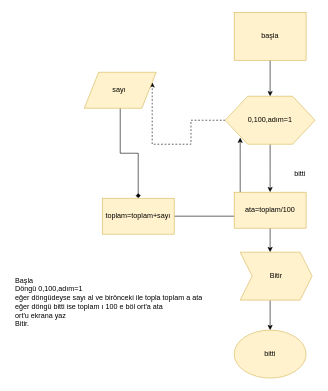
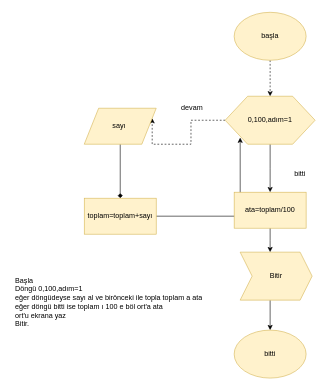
(270, 36) -> (270, 36)
(270, 76) -> (270, 76)
(120, 90) -> (120, 126)
none -> (192, 108)
(138, 216) -> (120, 216)
